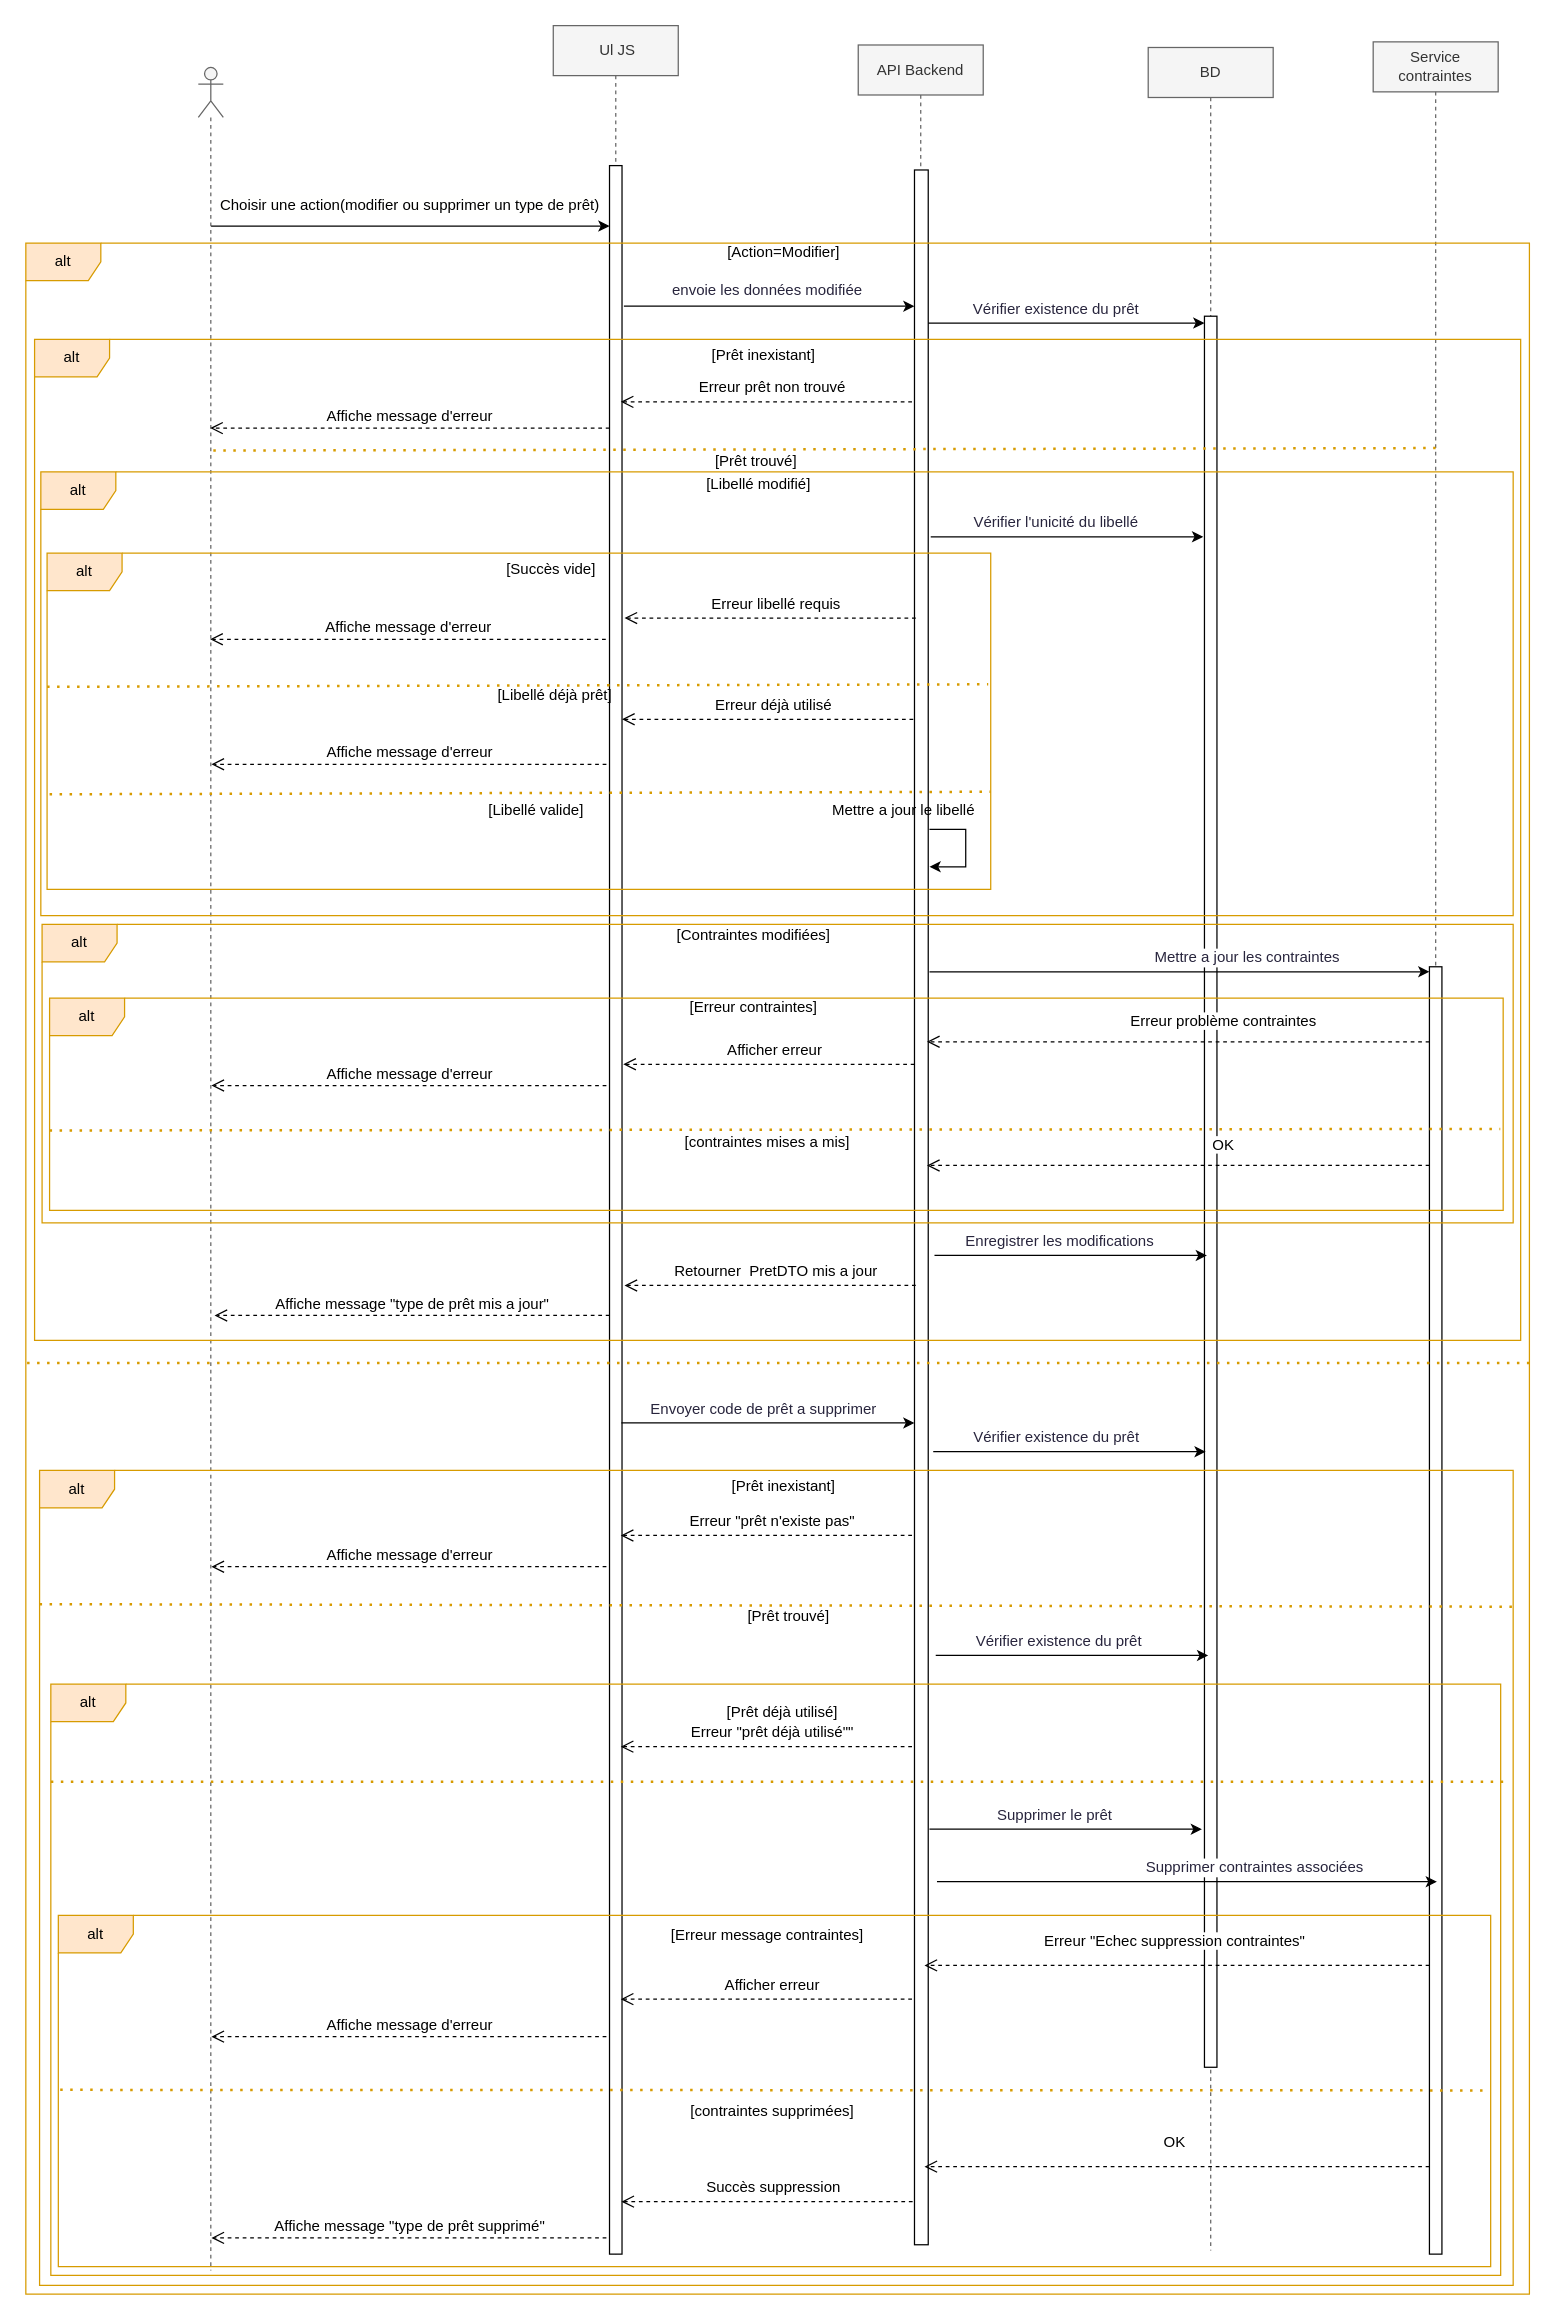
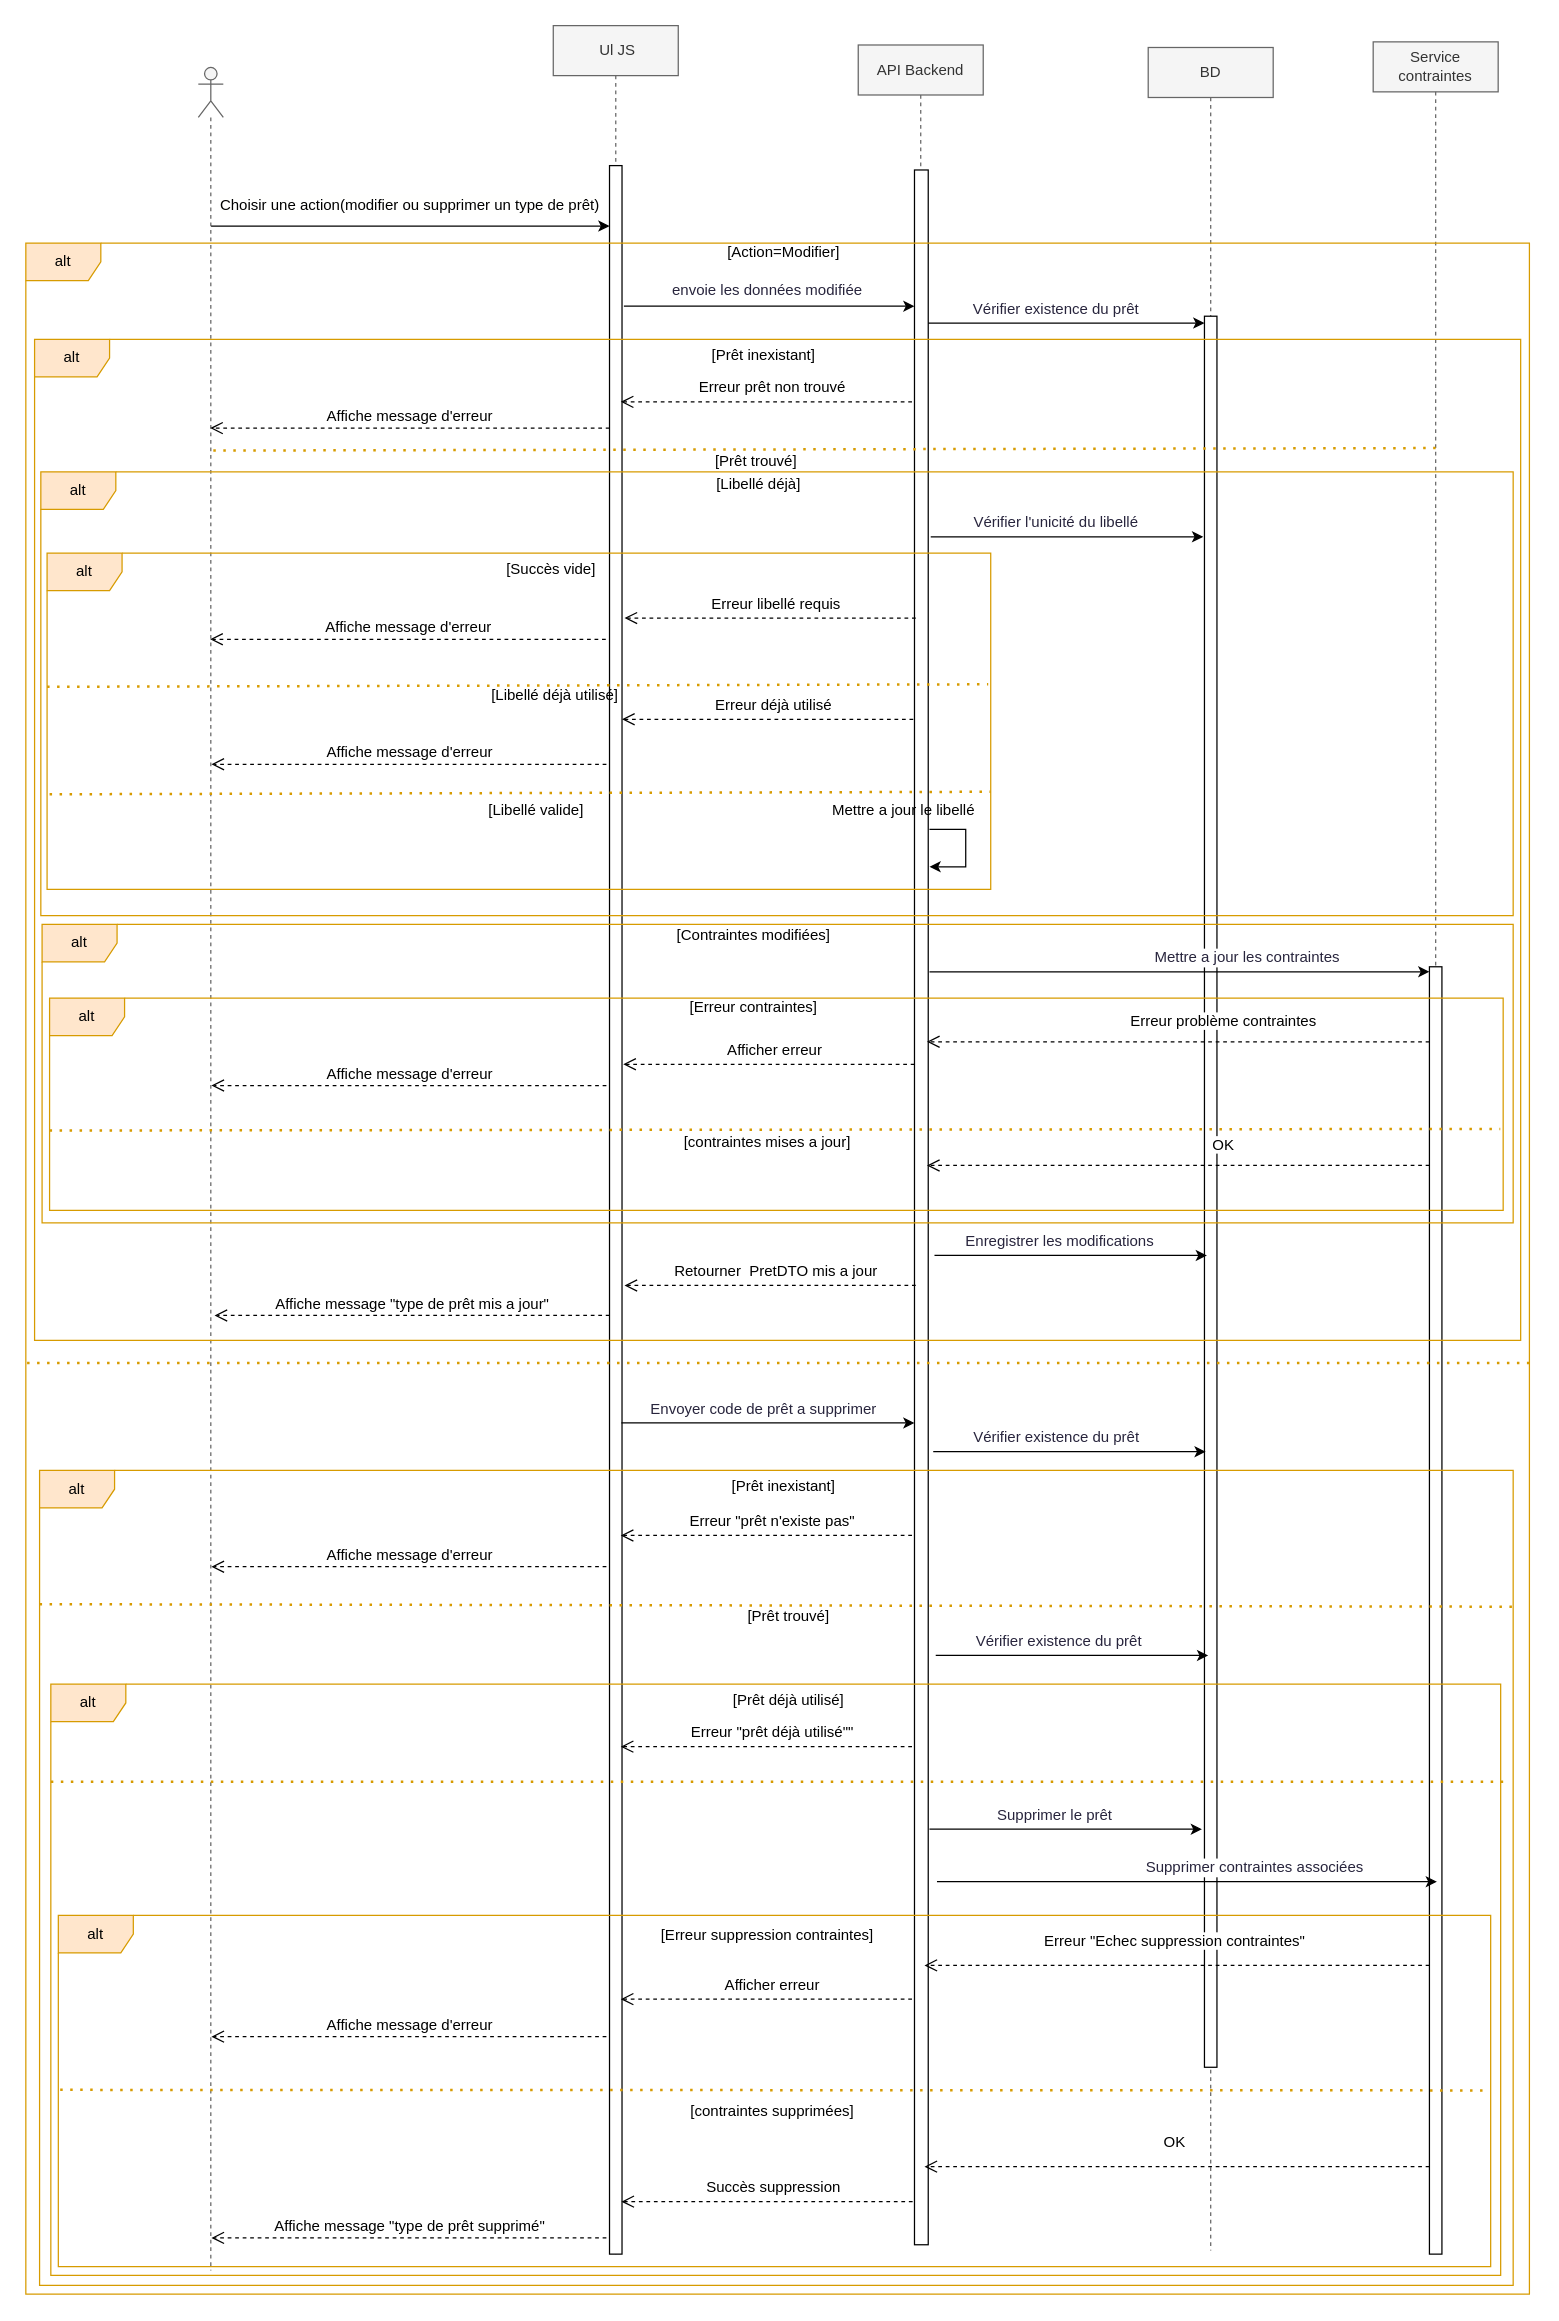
(759, 484) -> (759, 484)
(555, 696) -> (555, 696)
(768, 1143) -> (768, 1143)
(781, 1713) -> (788, 1701)
(768, 1936) -> (768, 1936)
